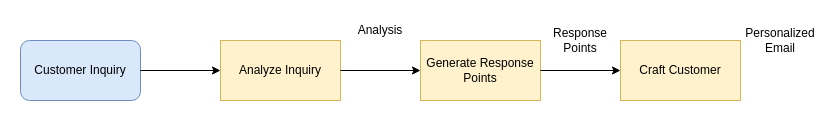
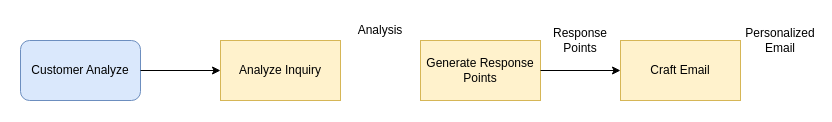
(81, 71) -> (81, 71)
(377, 71) -> none
(681, 71) -> (681, 71)
